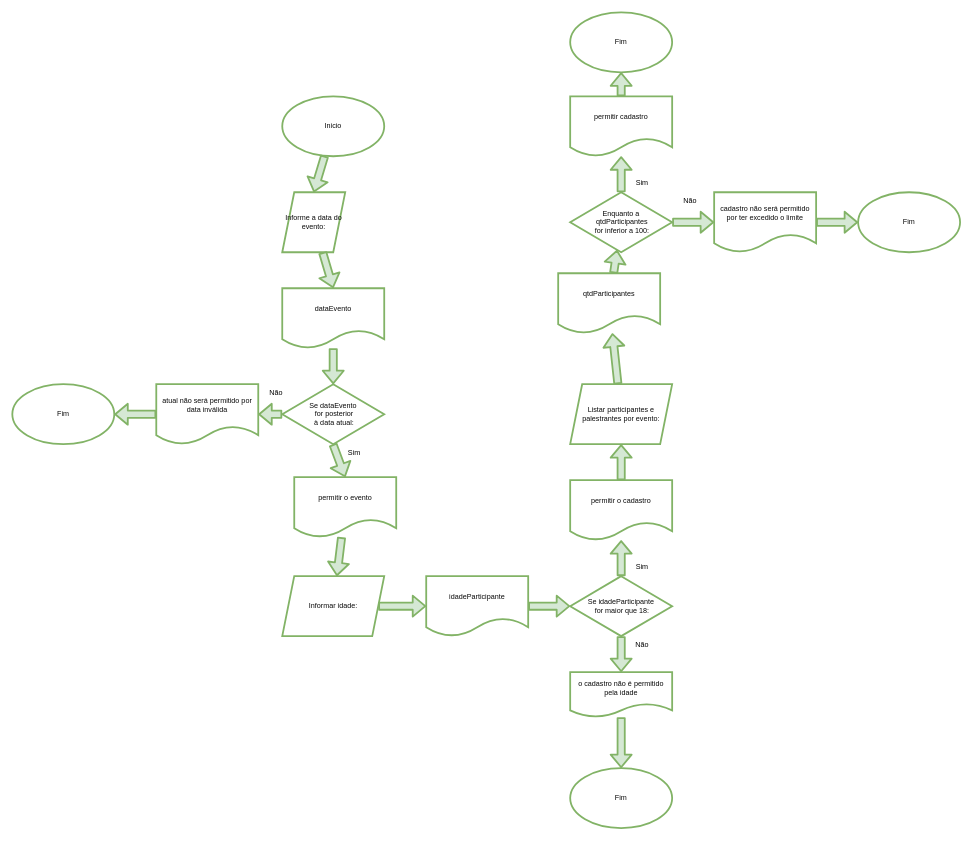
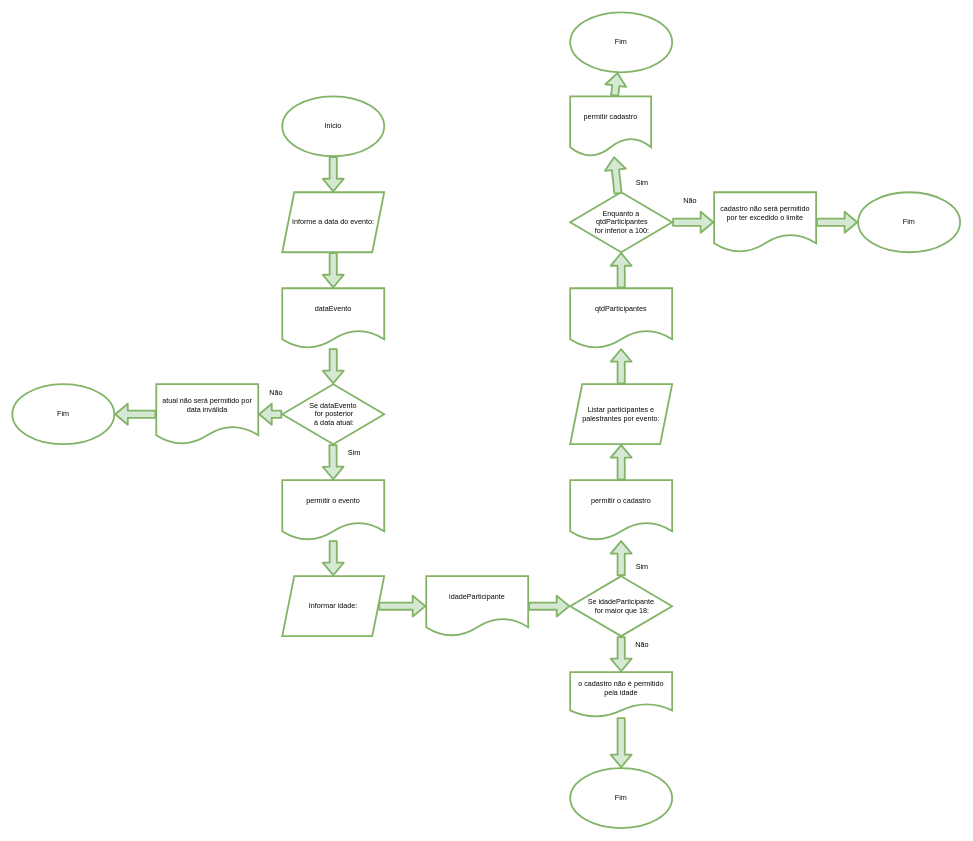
(621, 126) -> (611, 126)
(314, 222) -> (333, 222)
(609, 303) -> (621, 318)
(345, 507) -> (333, 510)
